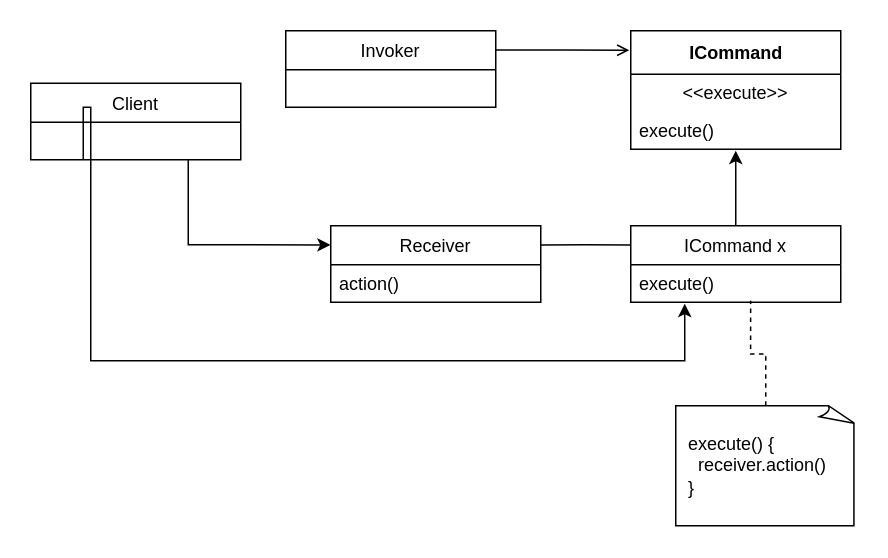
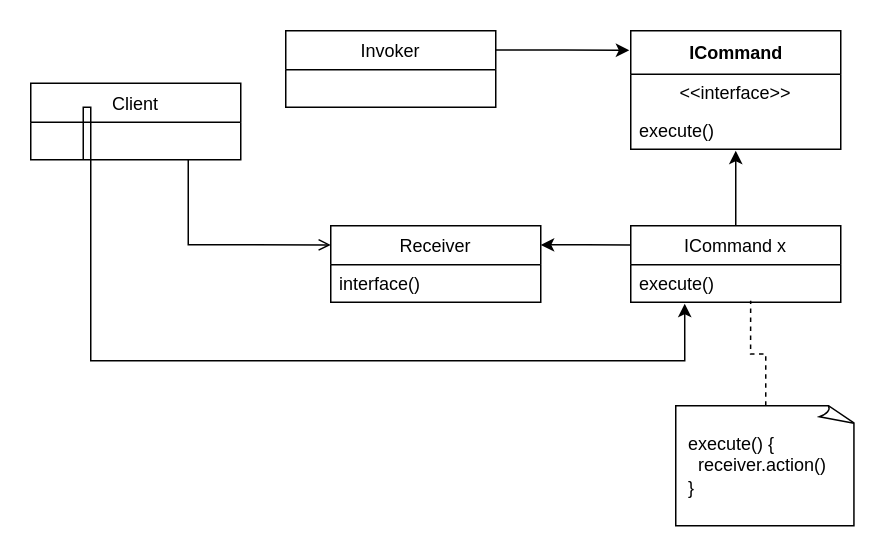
(620, 50) -> (618, 50)
(736, 94) -> (736, 94)
(319, 245) -> (321, 245)
(548, 245) -> (552, 245)
(378, 284) -> (393, 284)
